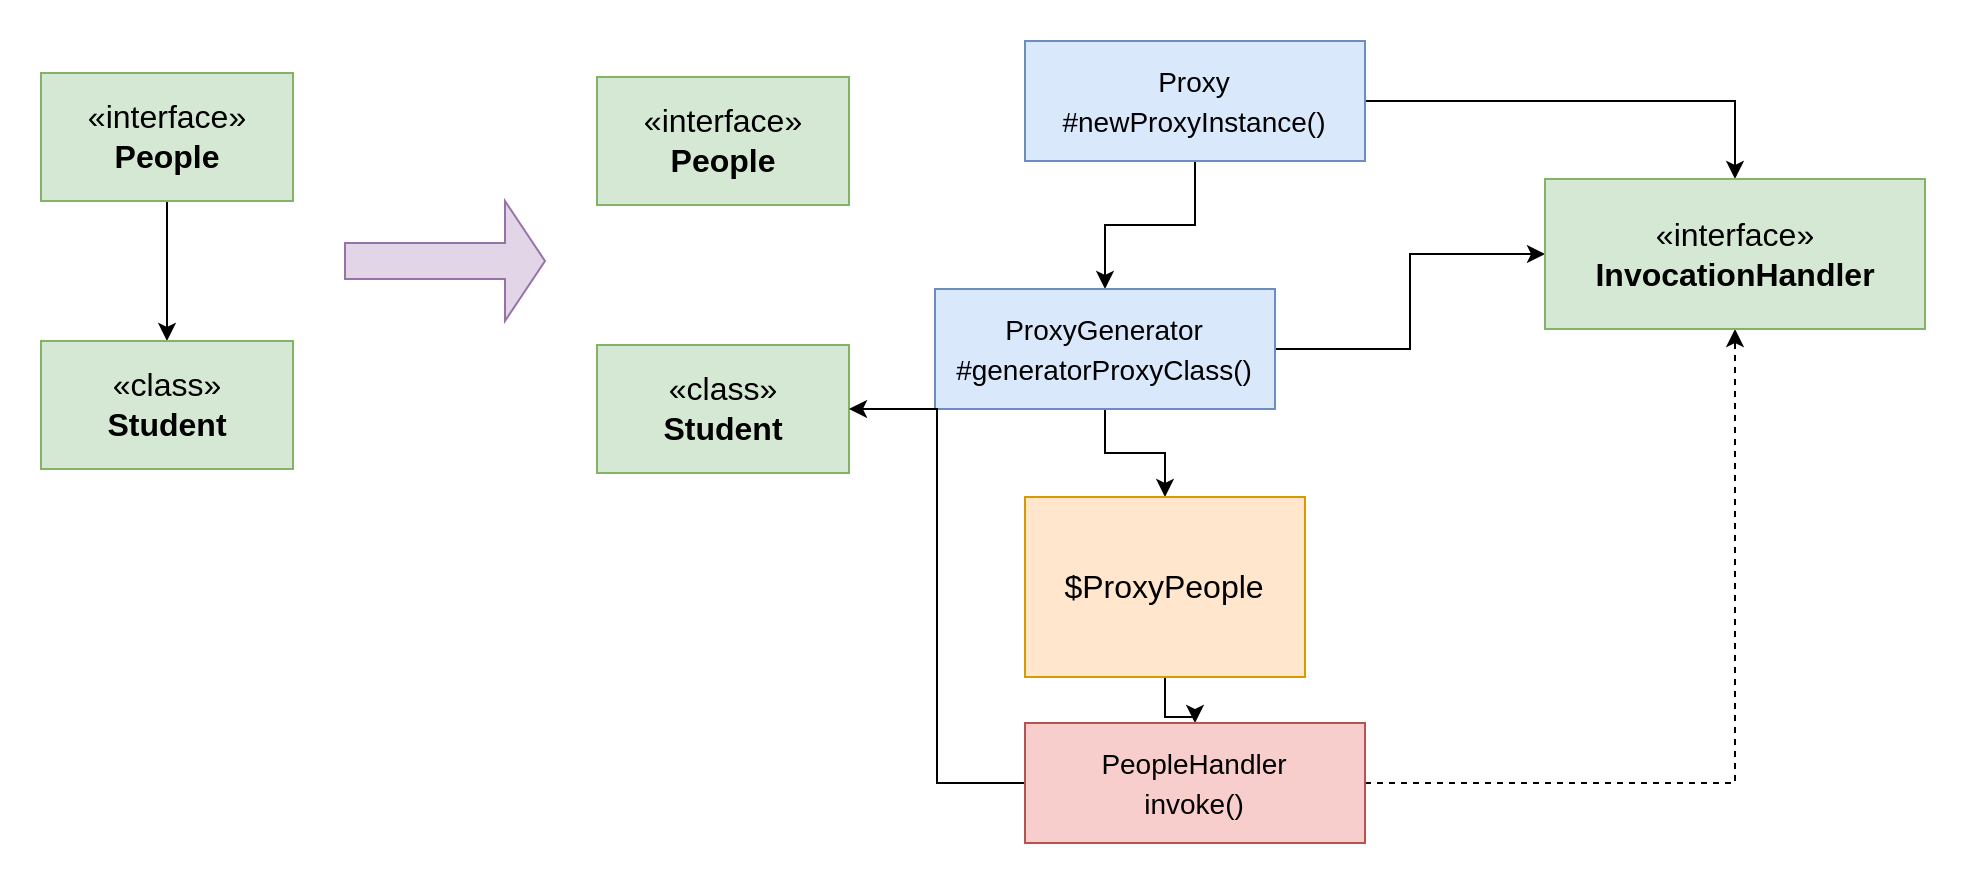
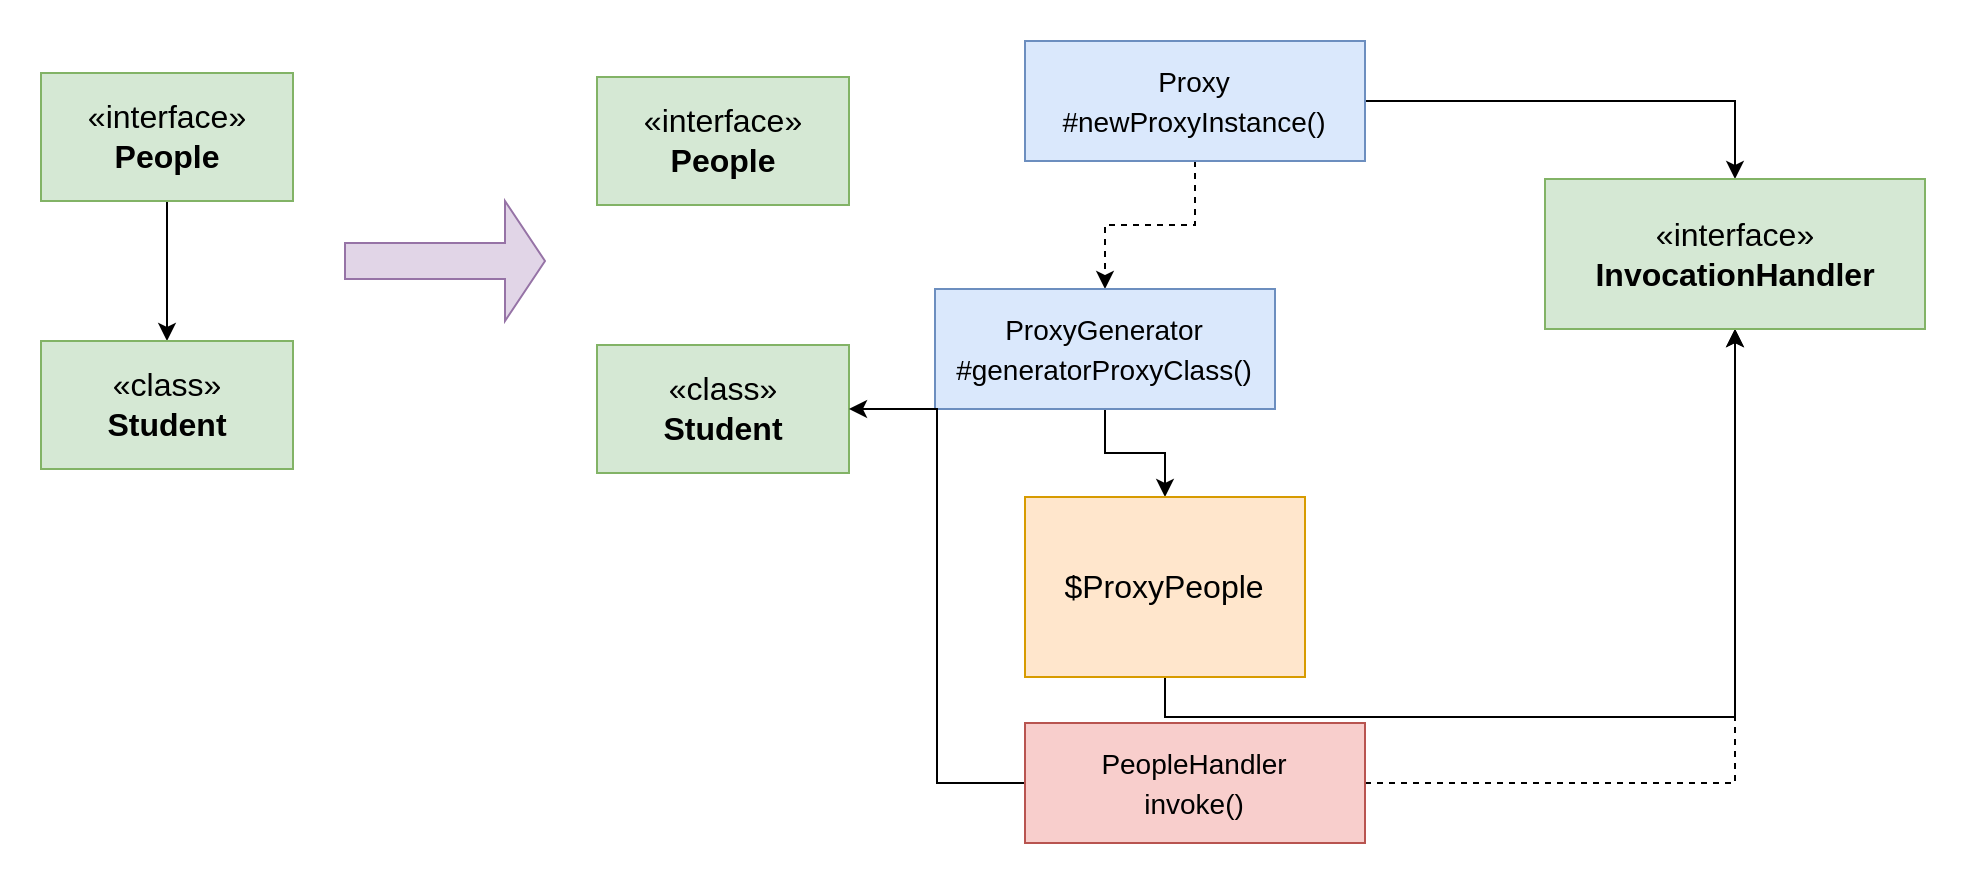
(1155, 225) -> (1155, 225)
(1410, 308) -> none
(1195, 717) -> (1460, 717)
